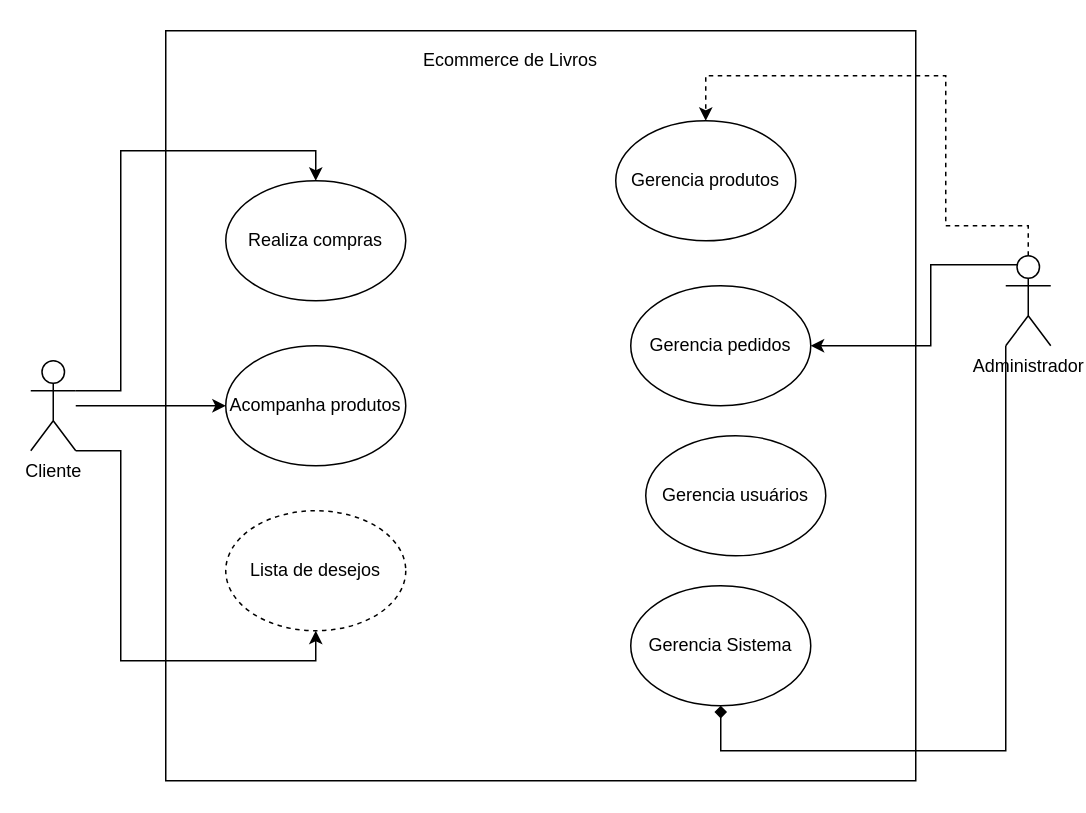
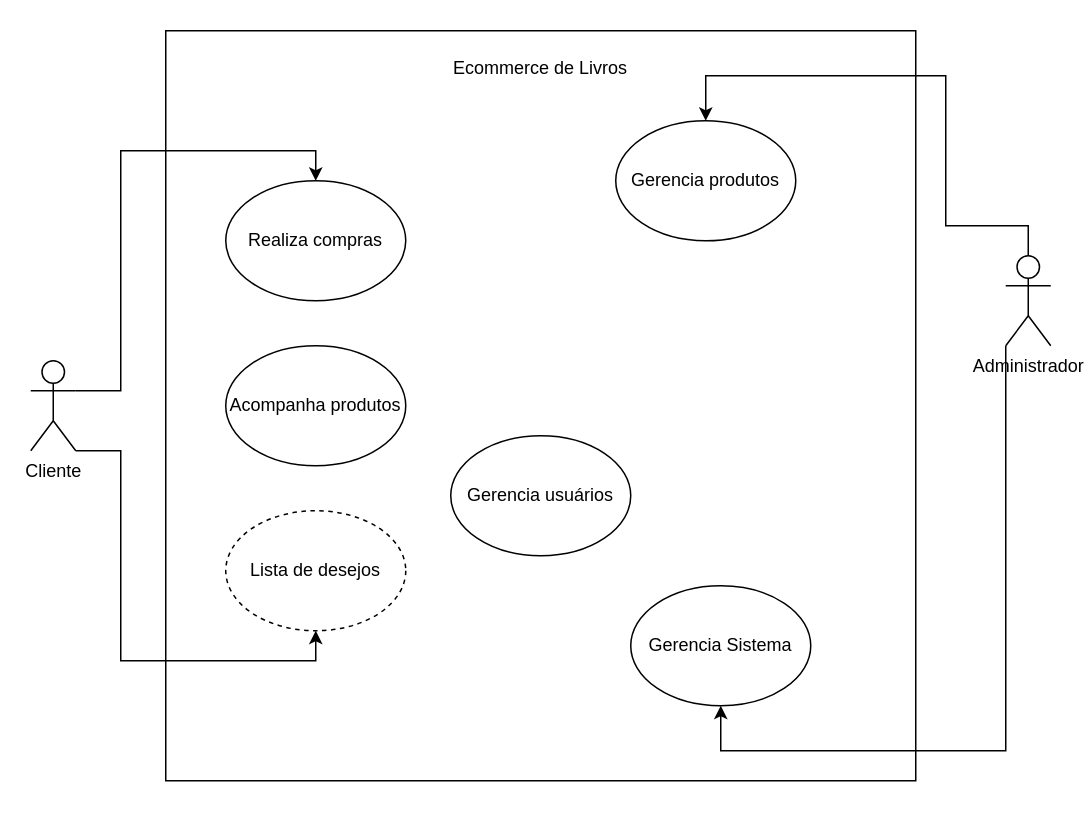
(511, 61) -> (541, 68)
(938, 76) -> (938, 76)
(931, 317) -> none
(721, 346) -> none
(146, 406) -> none
(736, 496) -> (541, 496)
(721, 718) -> (721, 717)
